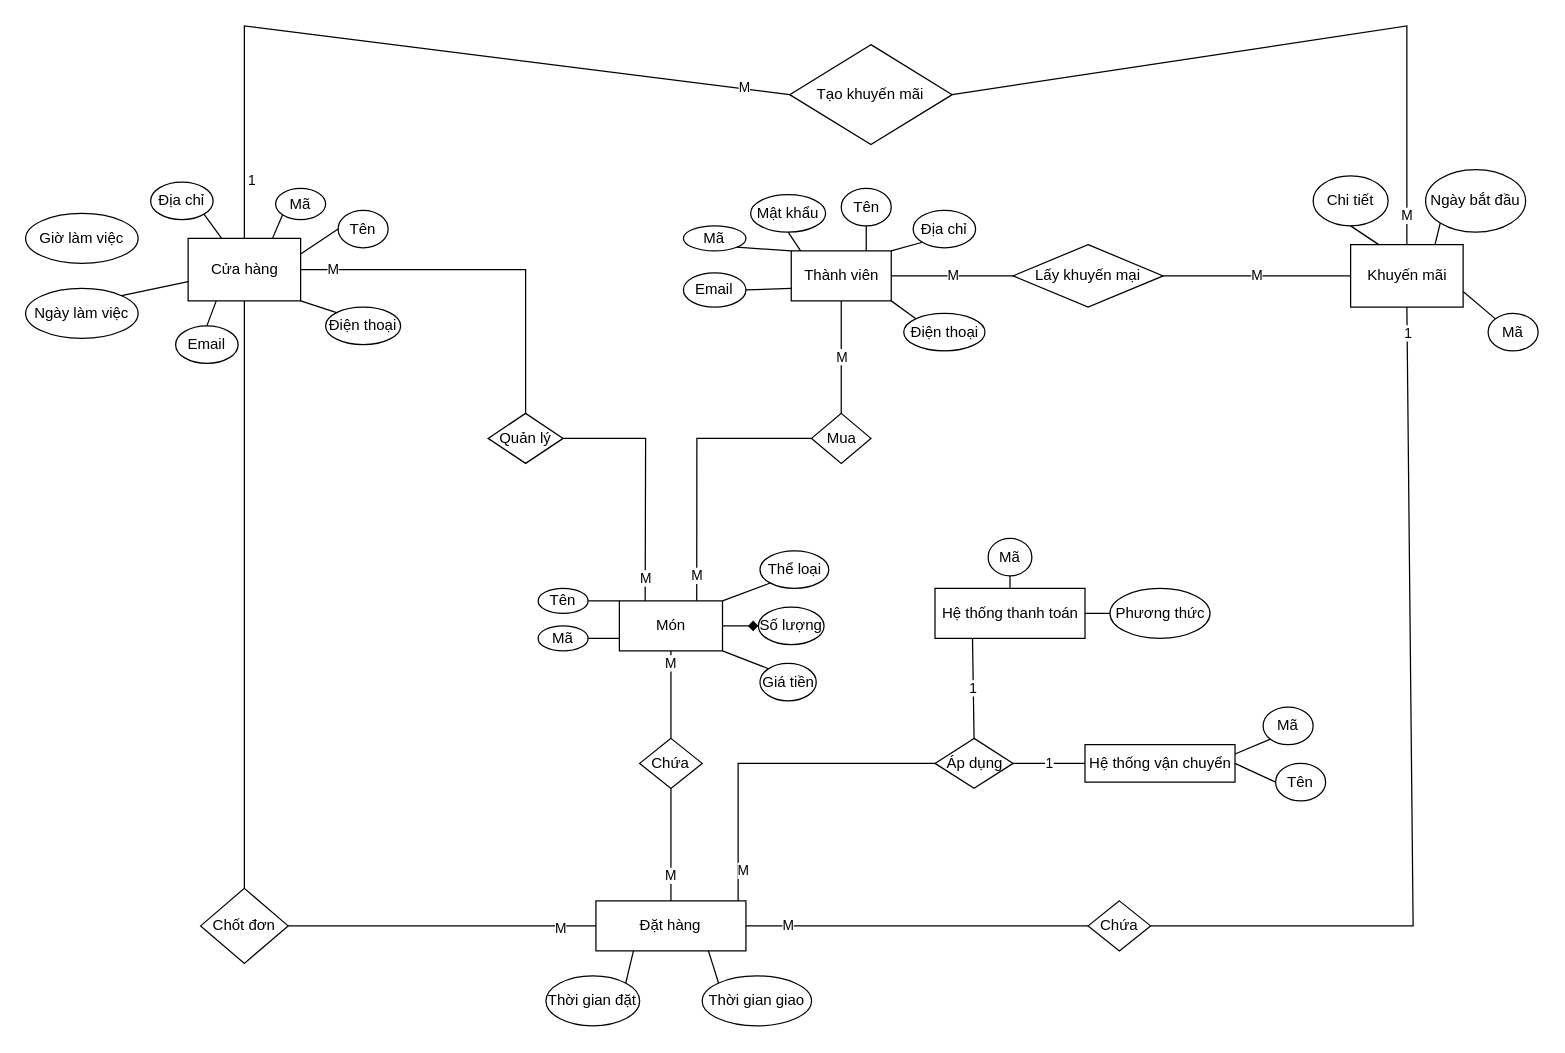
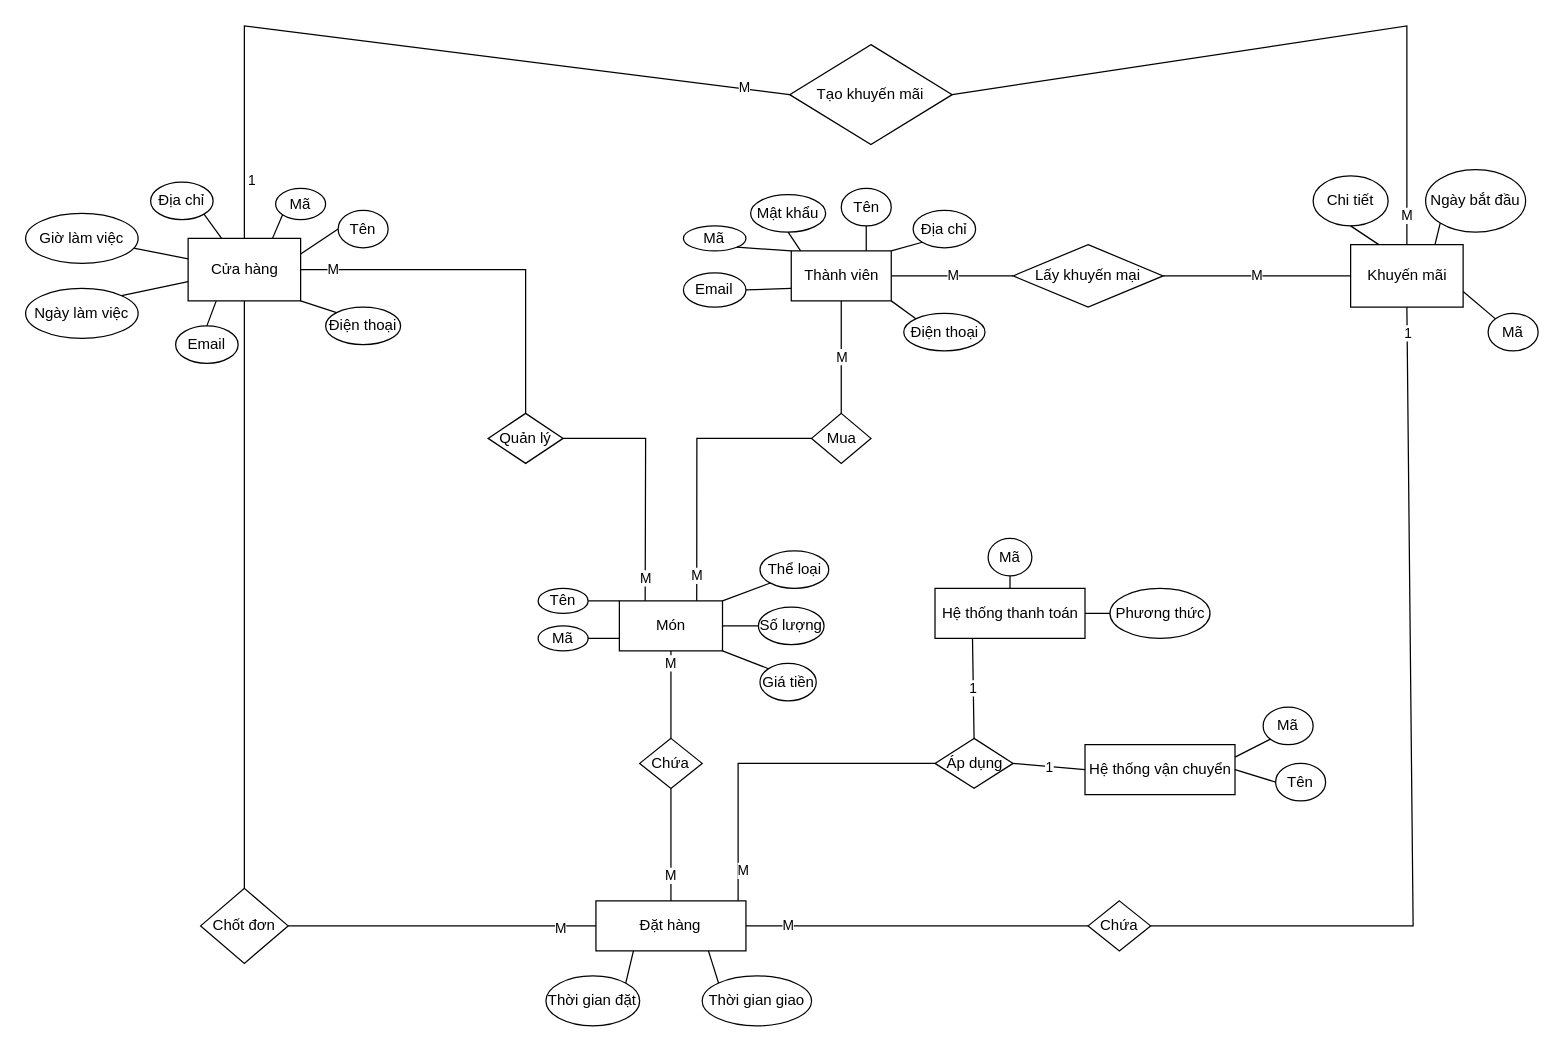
none -> (160, 253)
(748, 626) -> (752, 626)
(1160, 763) -> (1160, 769)
